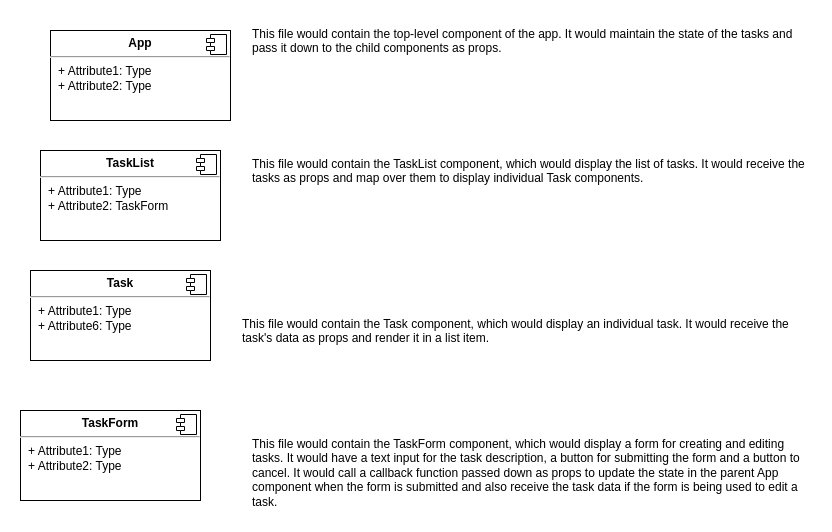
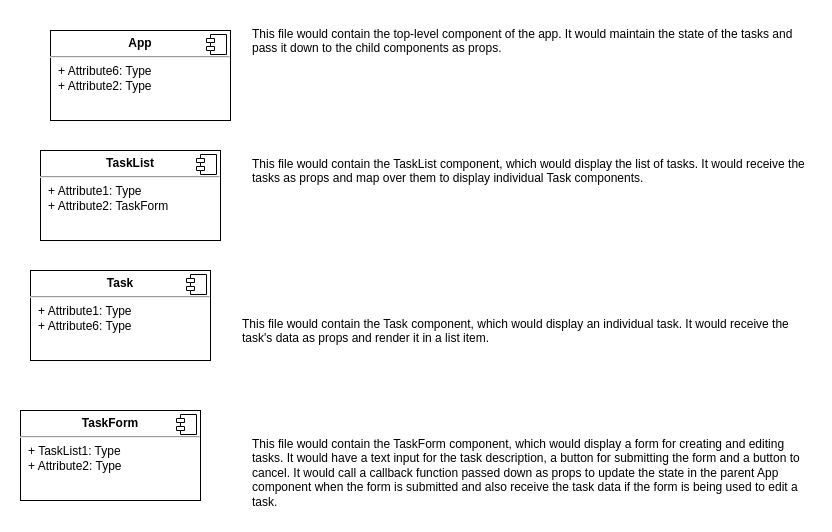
(105, 31) -> (105, 31)
(75, 411) -> (75, 411)
